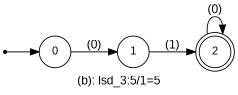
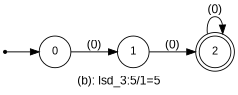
(172, 45) -> (172, 45)
